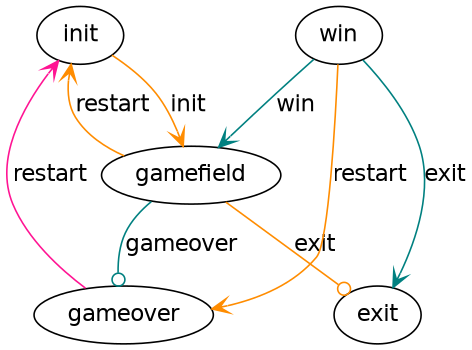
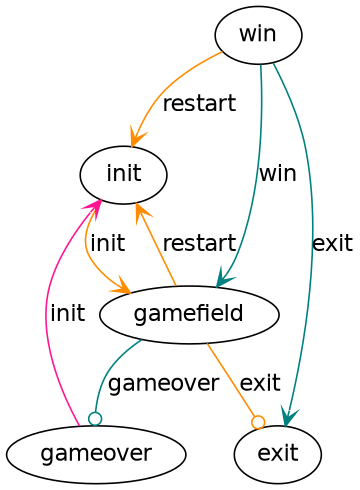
(50, 175) -> (67, 315)
(327, 213) -> (172, 83)
